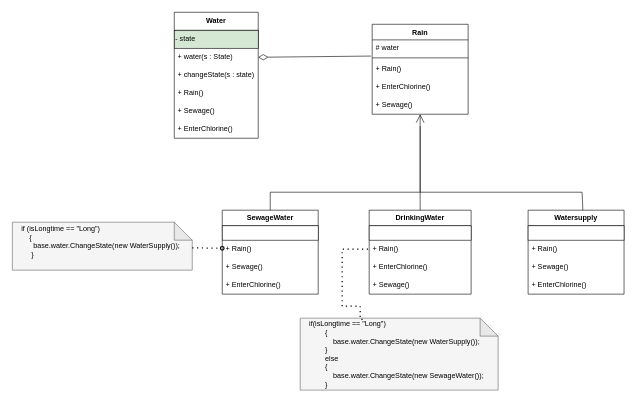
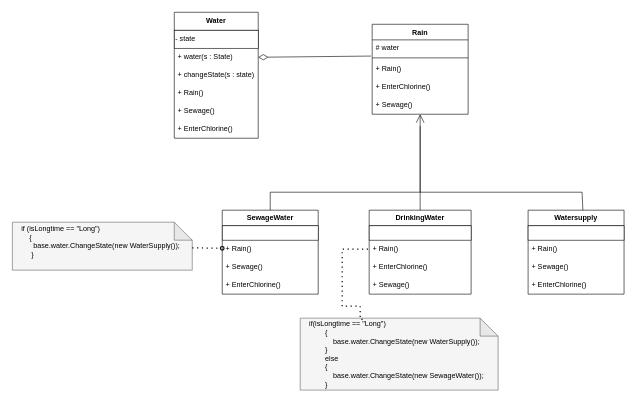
(216, 39) -> (216, 39)
